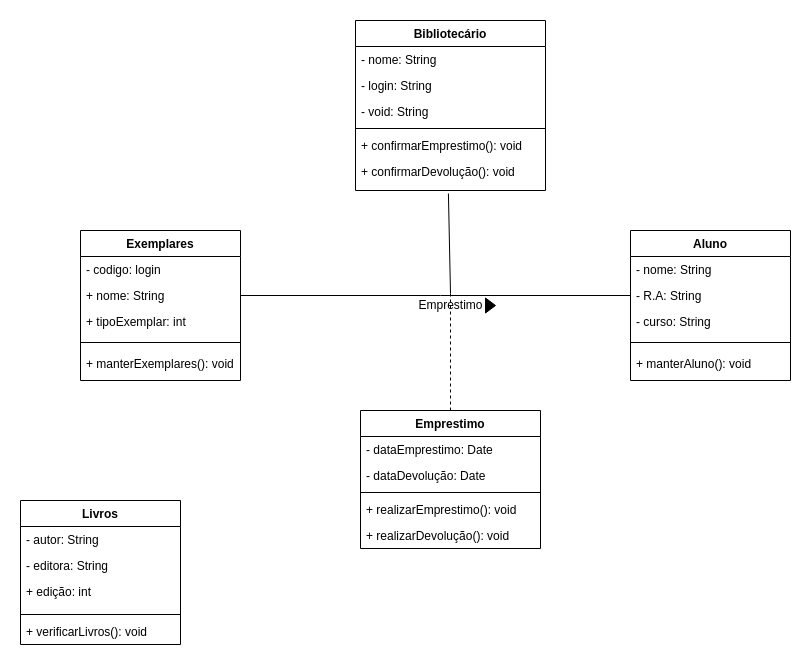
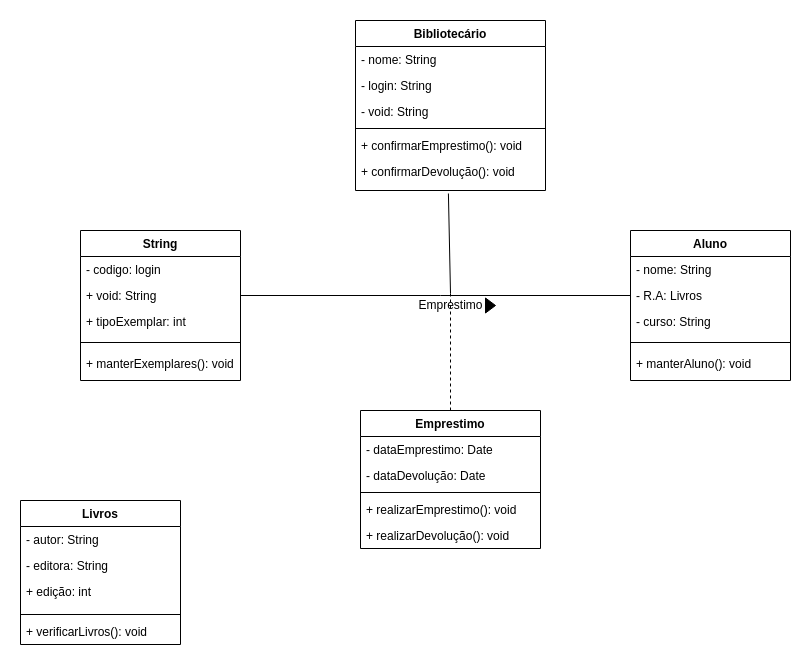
(161, 245) -> (161, 245)
(127, 297) -> (126, 297)
(672, 297) -> (672, 297)
